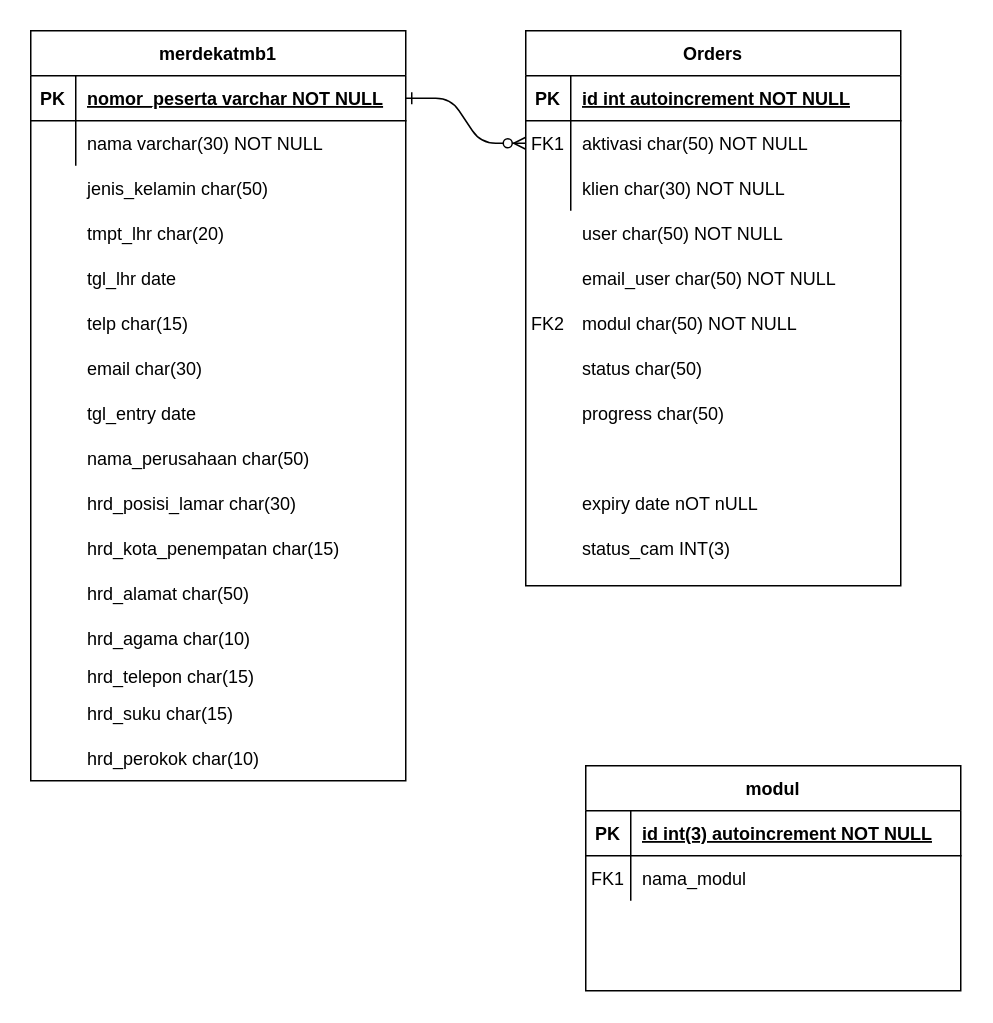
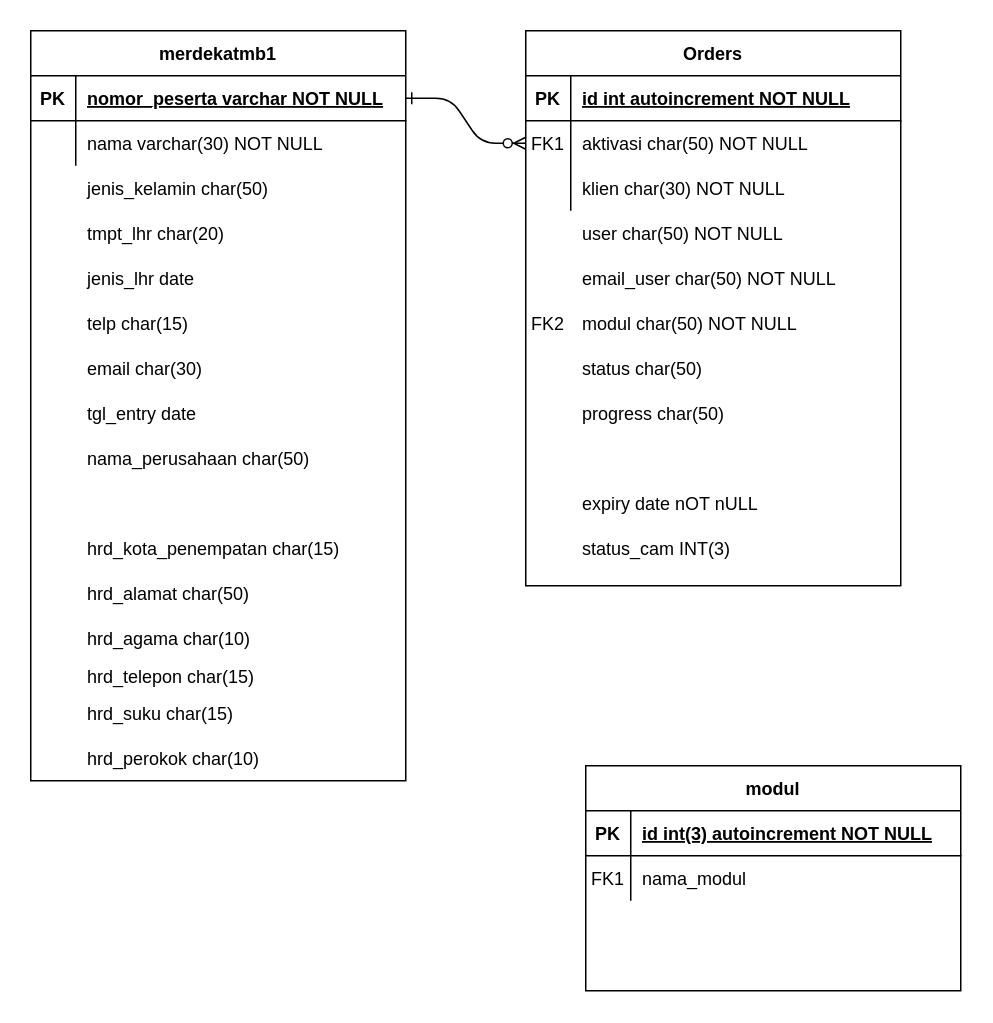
(140, 279) -> (151, 279)
(241, 503) -> none
